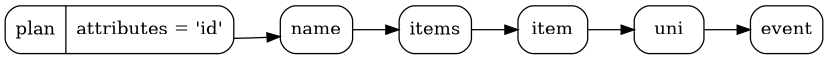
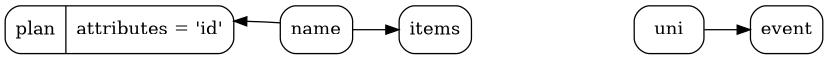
(553, 30) -> none
(250, 38) -> (264, 22)
